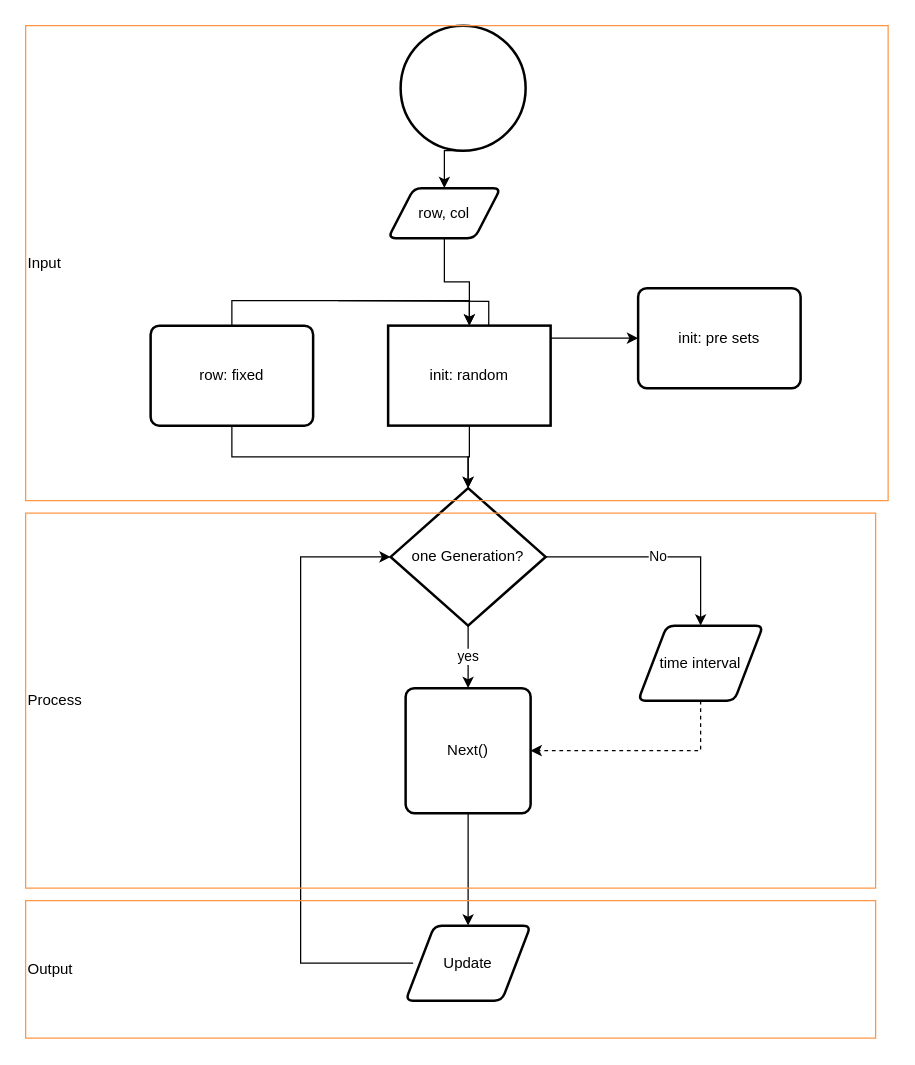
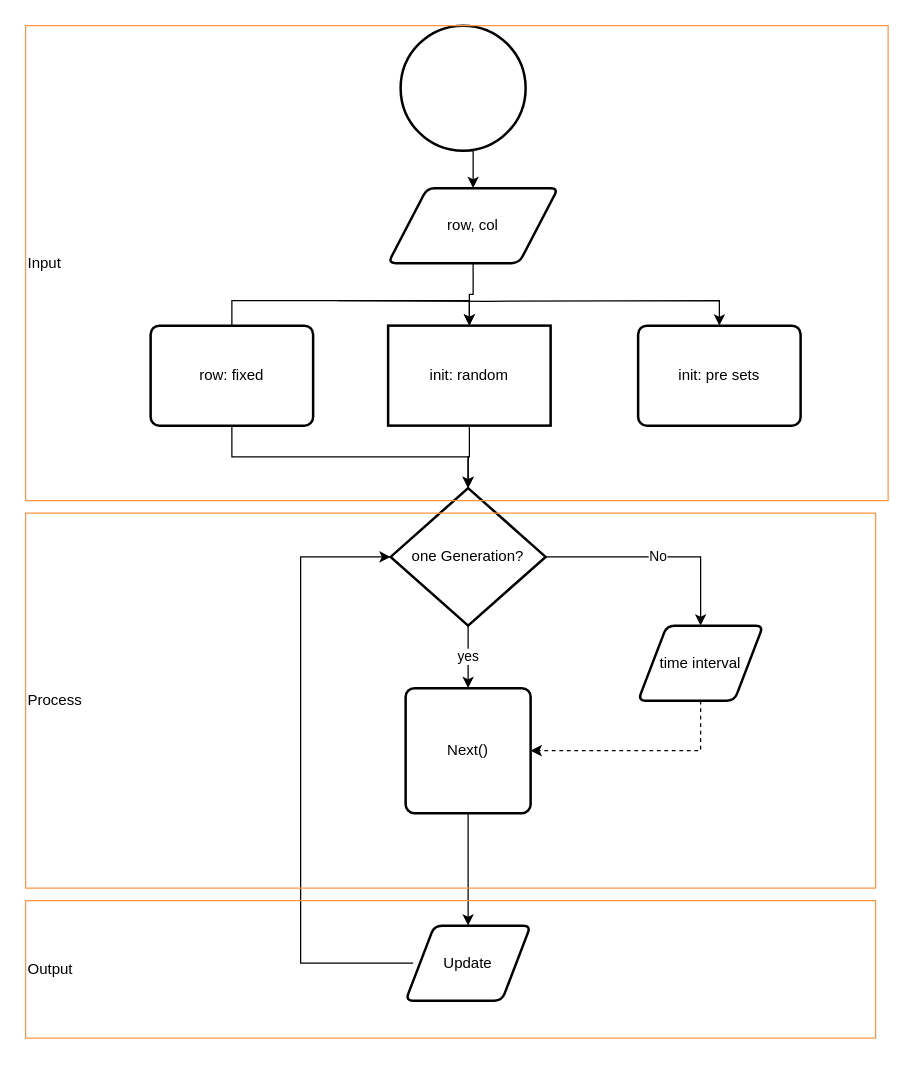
(444, 213) -> (473, 226)
(719, 338) -> (719, 376)
